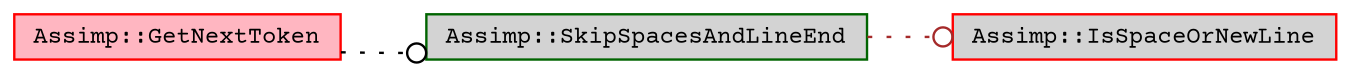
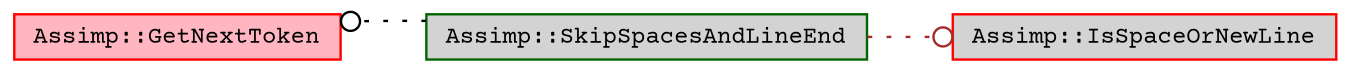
(374, 53) -> (393, 21)
